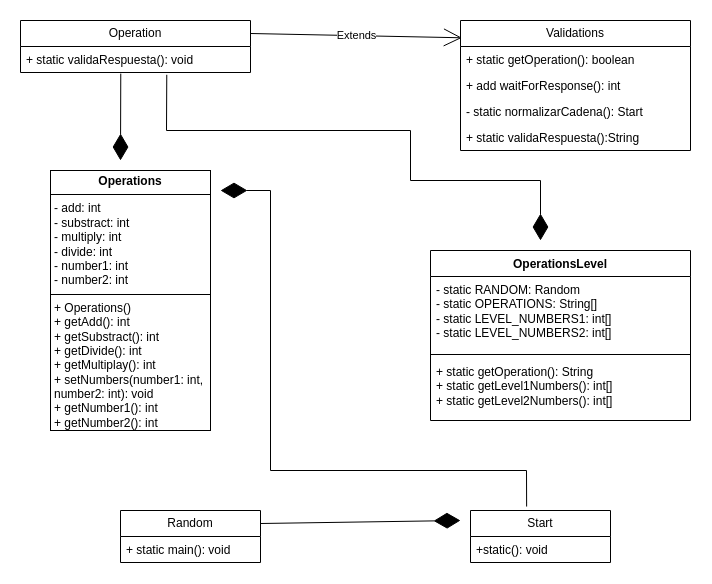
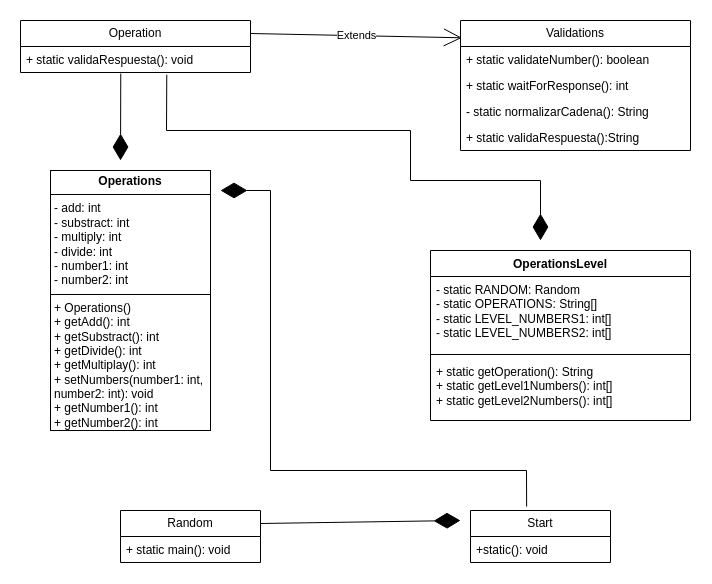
(565, 61) -> (570, 61)
(553, 87) -> (561, 87)
(571, 113) -> (573, 113)
